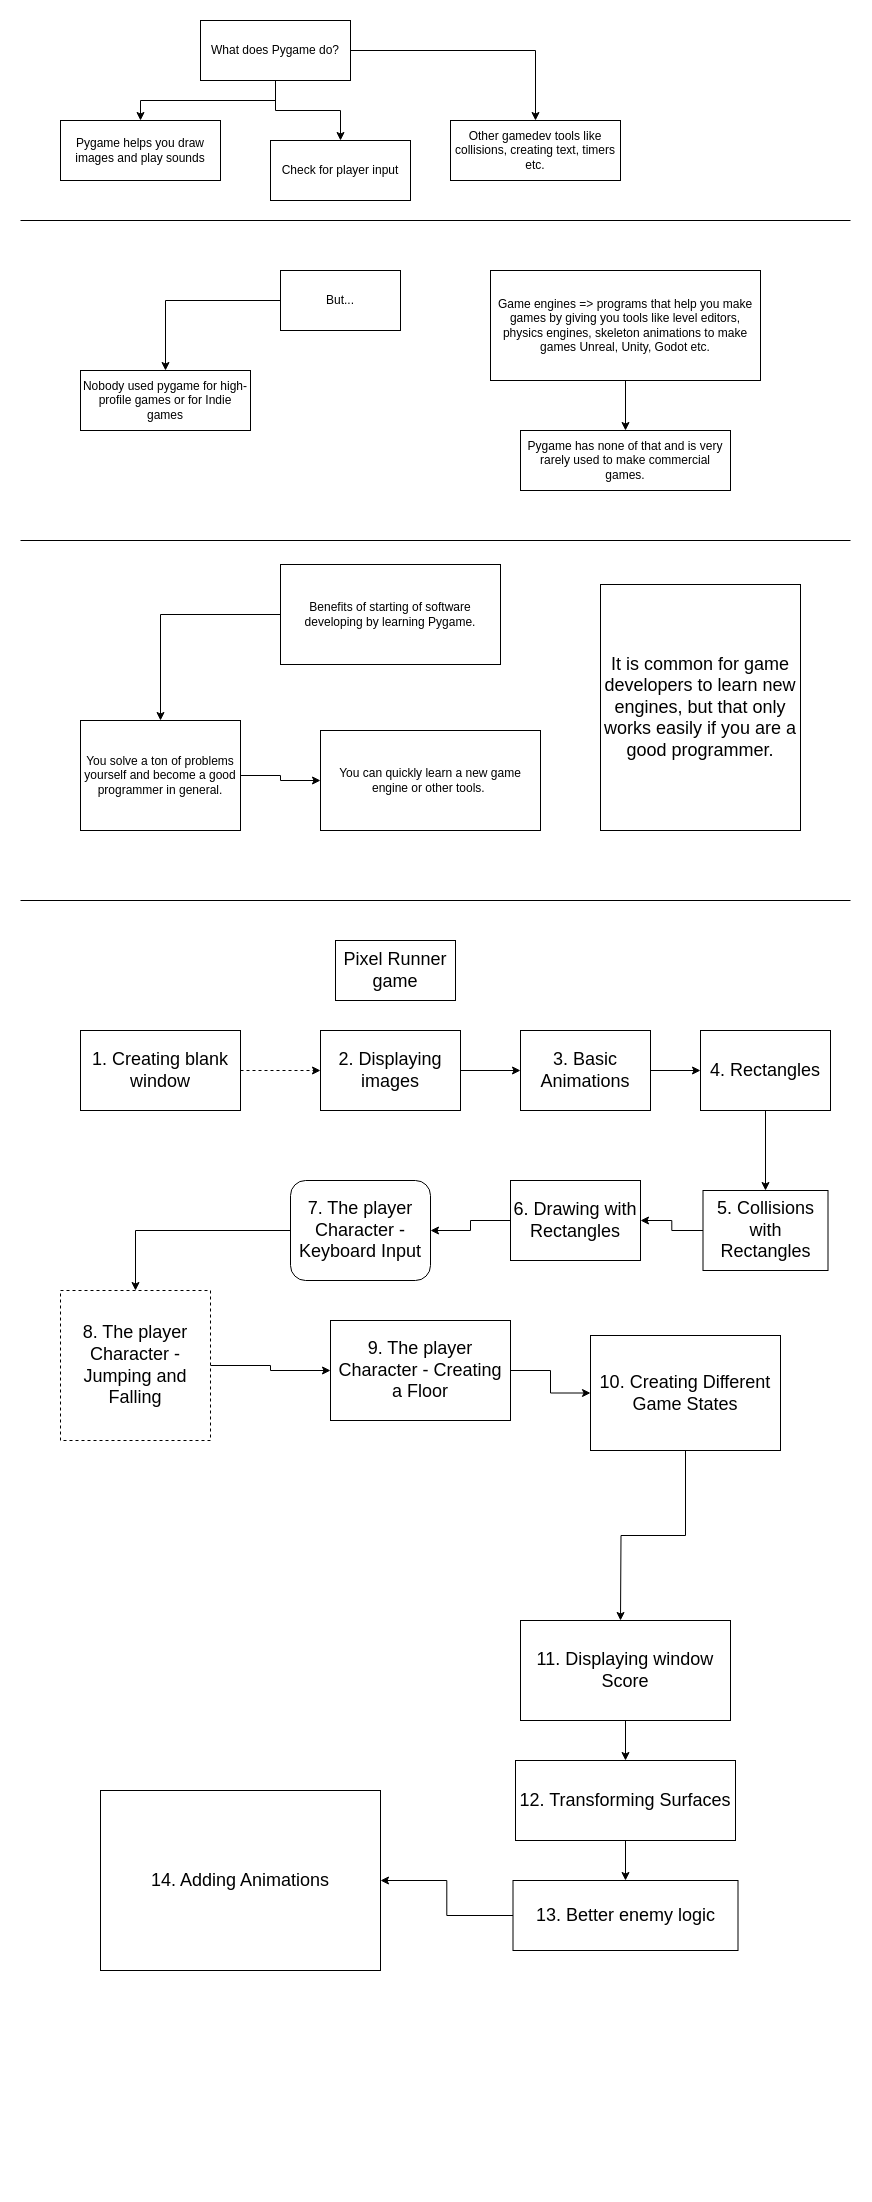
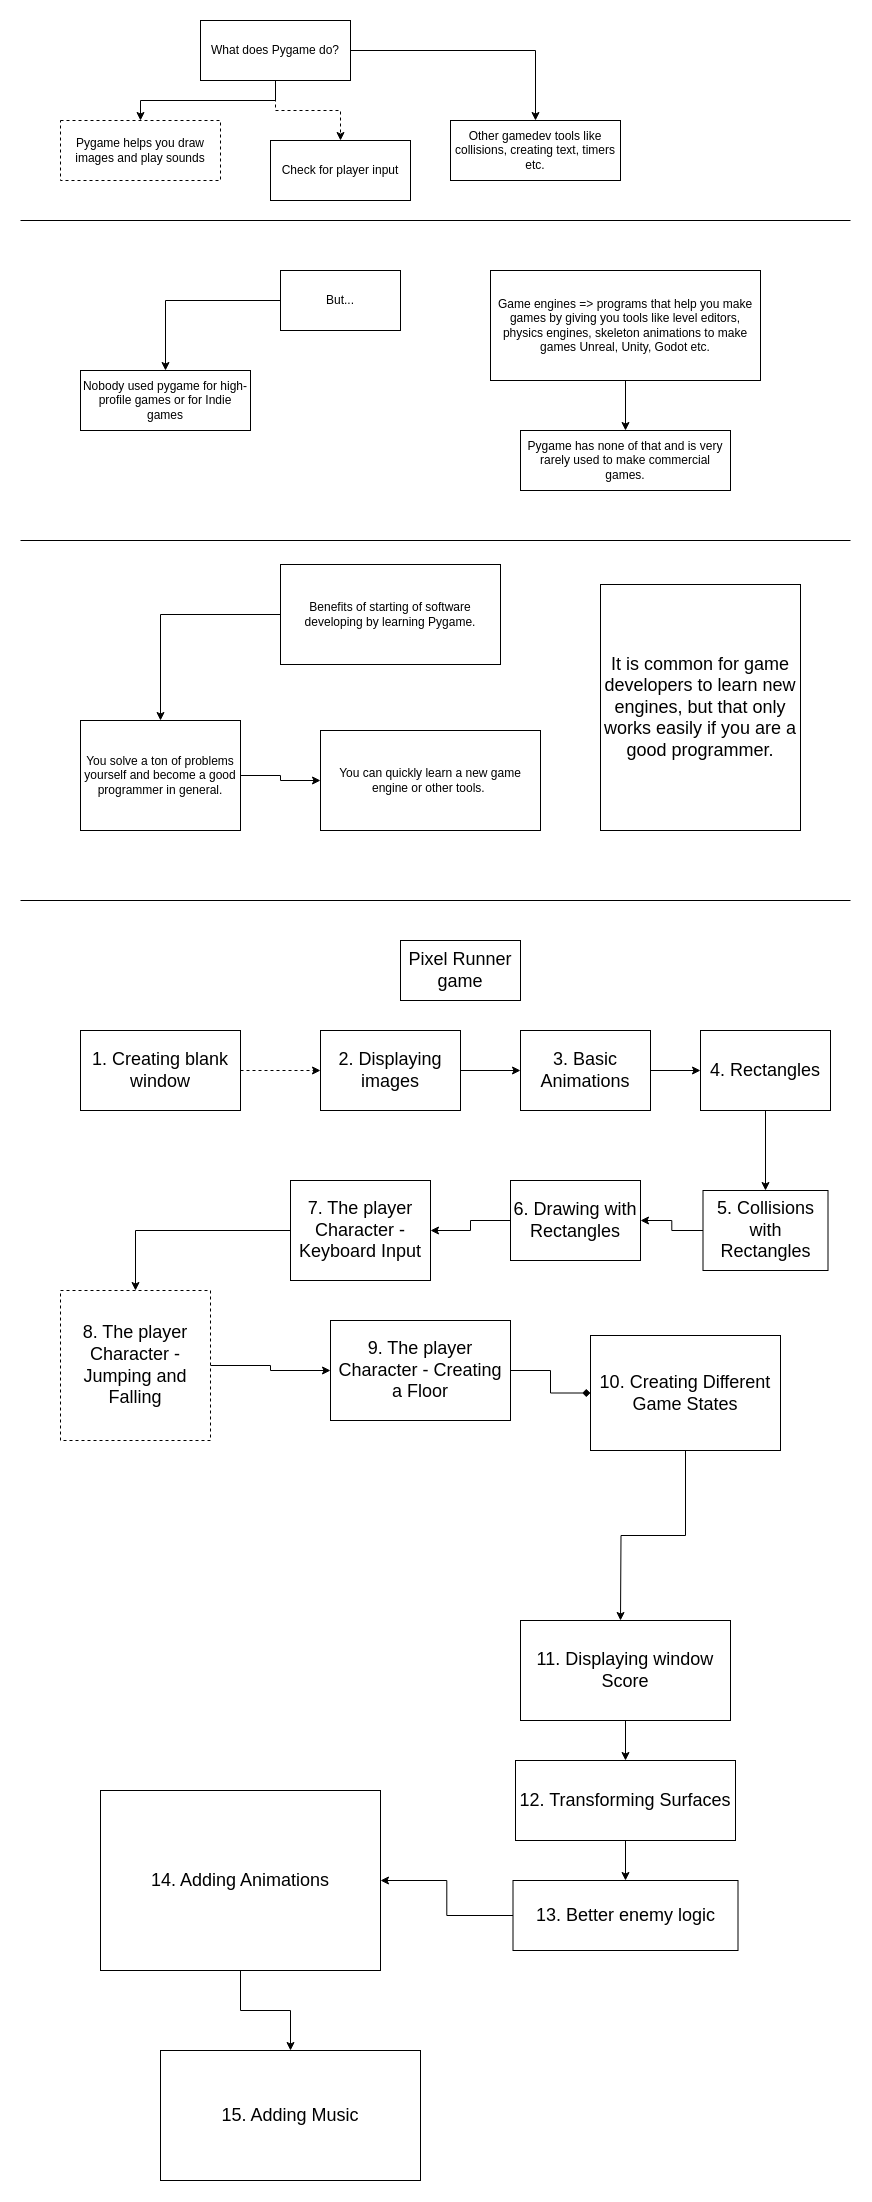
(315, 111) -> (315, 111)
(141, 151) -> (141, 151)
(396, 971) -> (461, 971)
(361, 1231) -> (361, 1231)
(582, 1393) -> (581, 1393)
none -> (262, 2011)
none -> (291, 2116)
